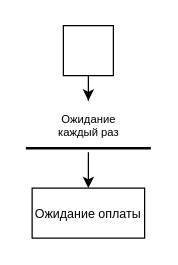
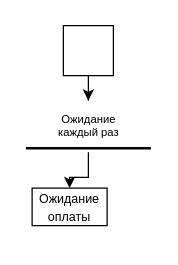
(88, 213) -> (69, 207)
